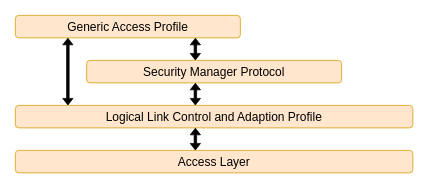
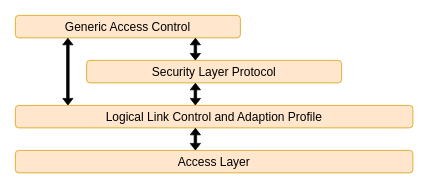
(128, 27) -> (128, 27)
(214, 72) -> (214, 72)
